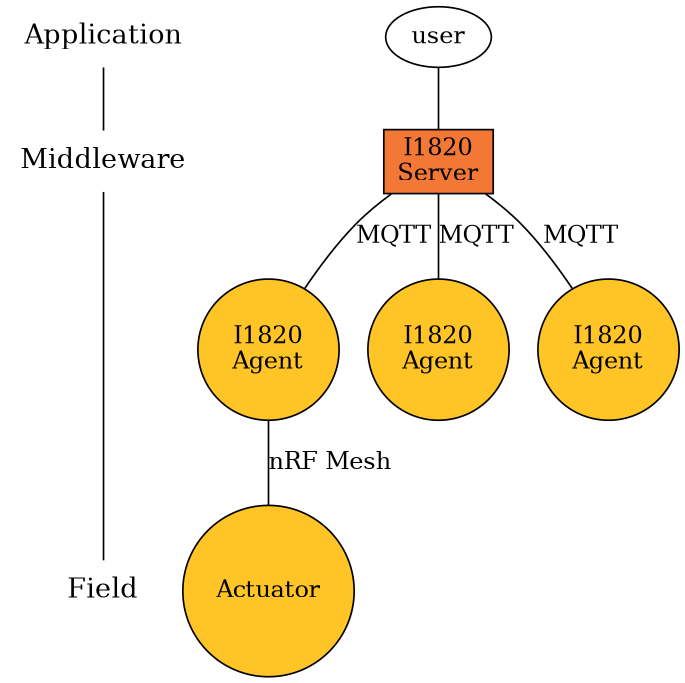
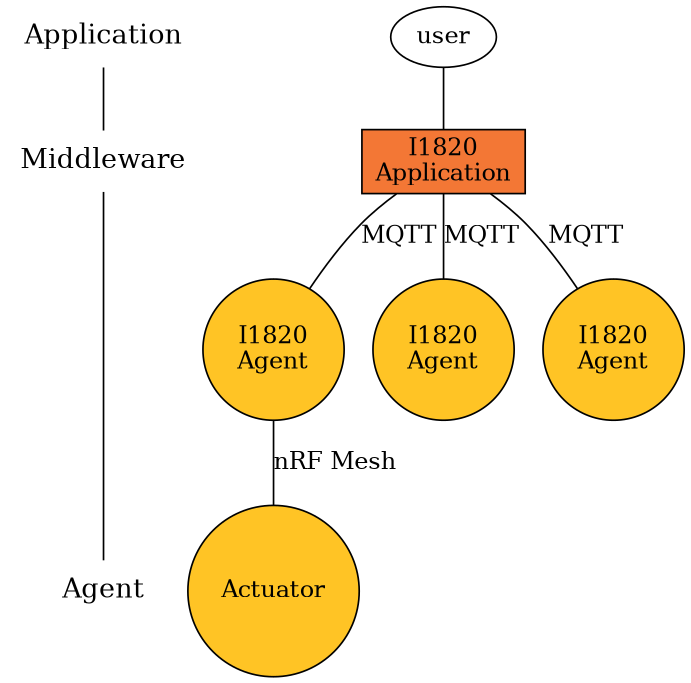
(439, 162) -> (444, 162)
(104, 591) -> (104, 591)
